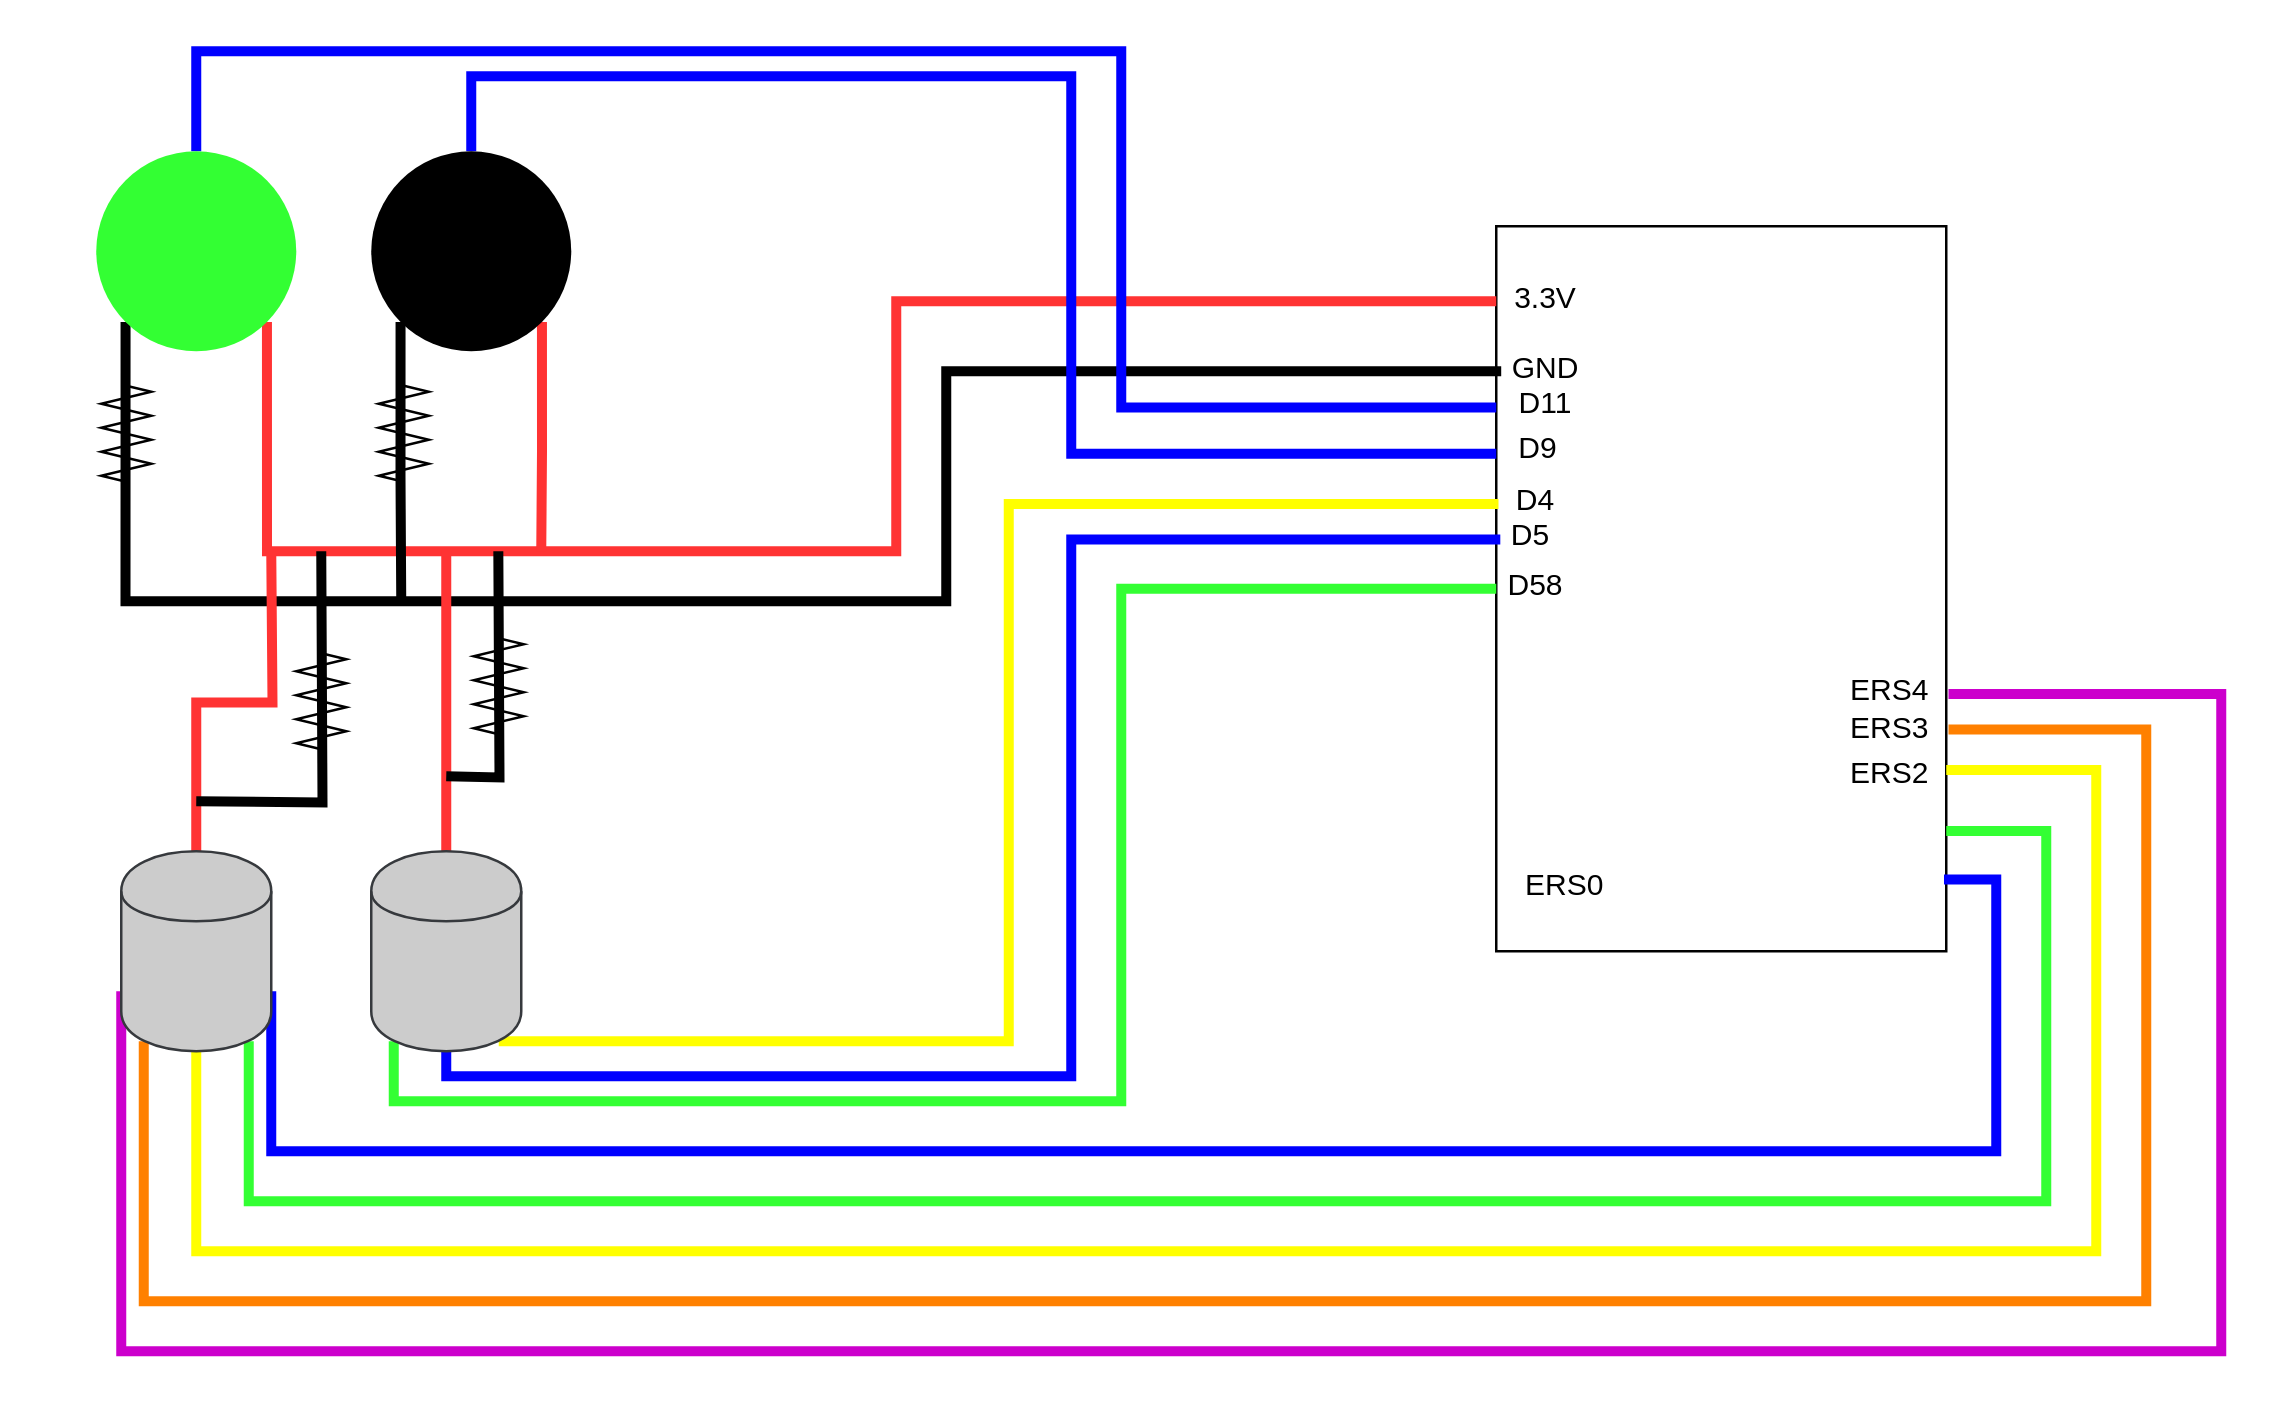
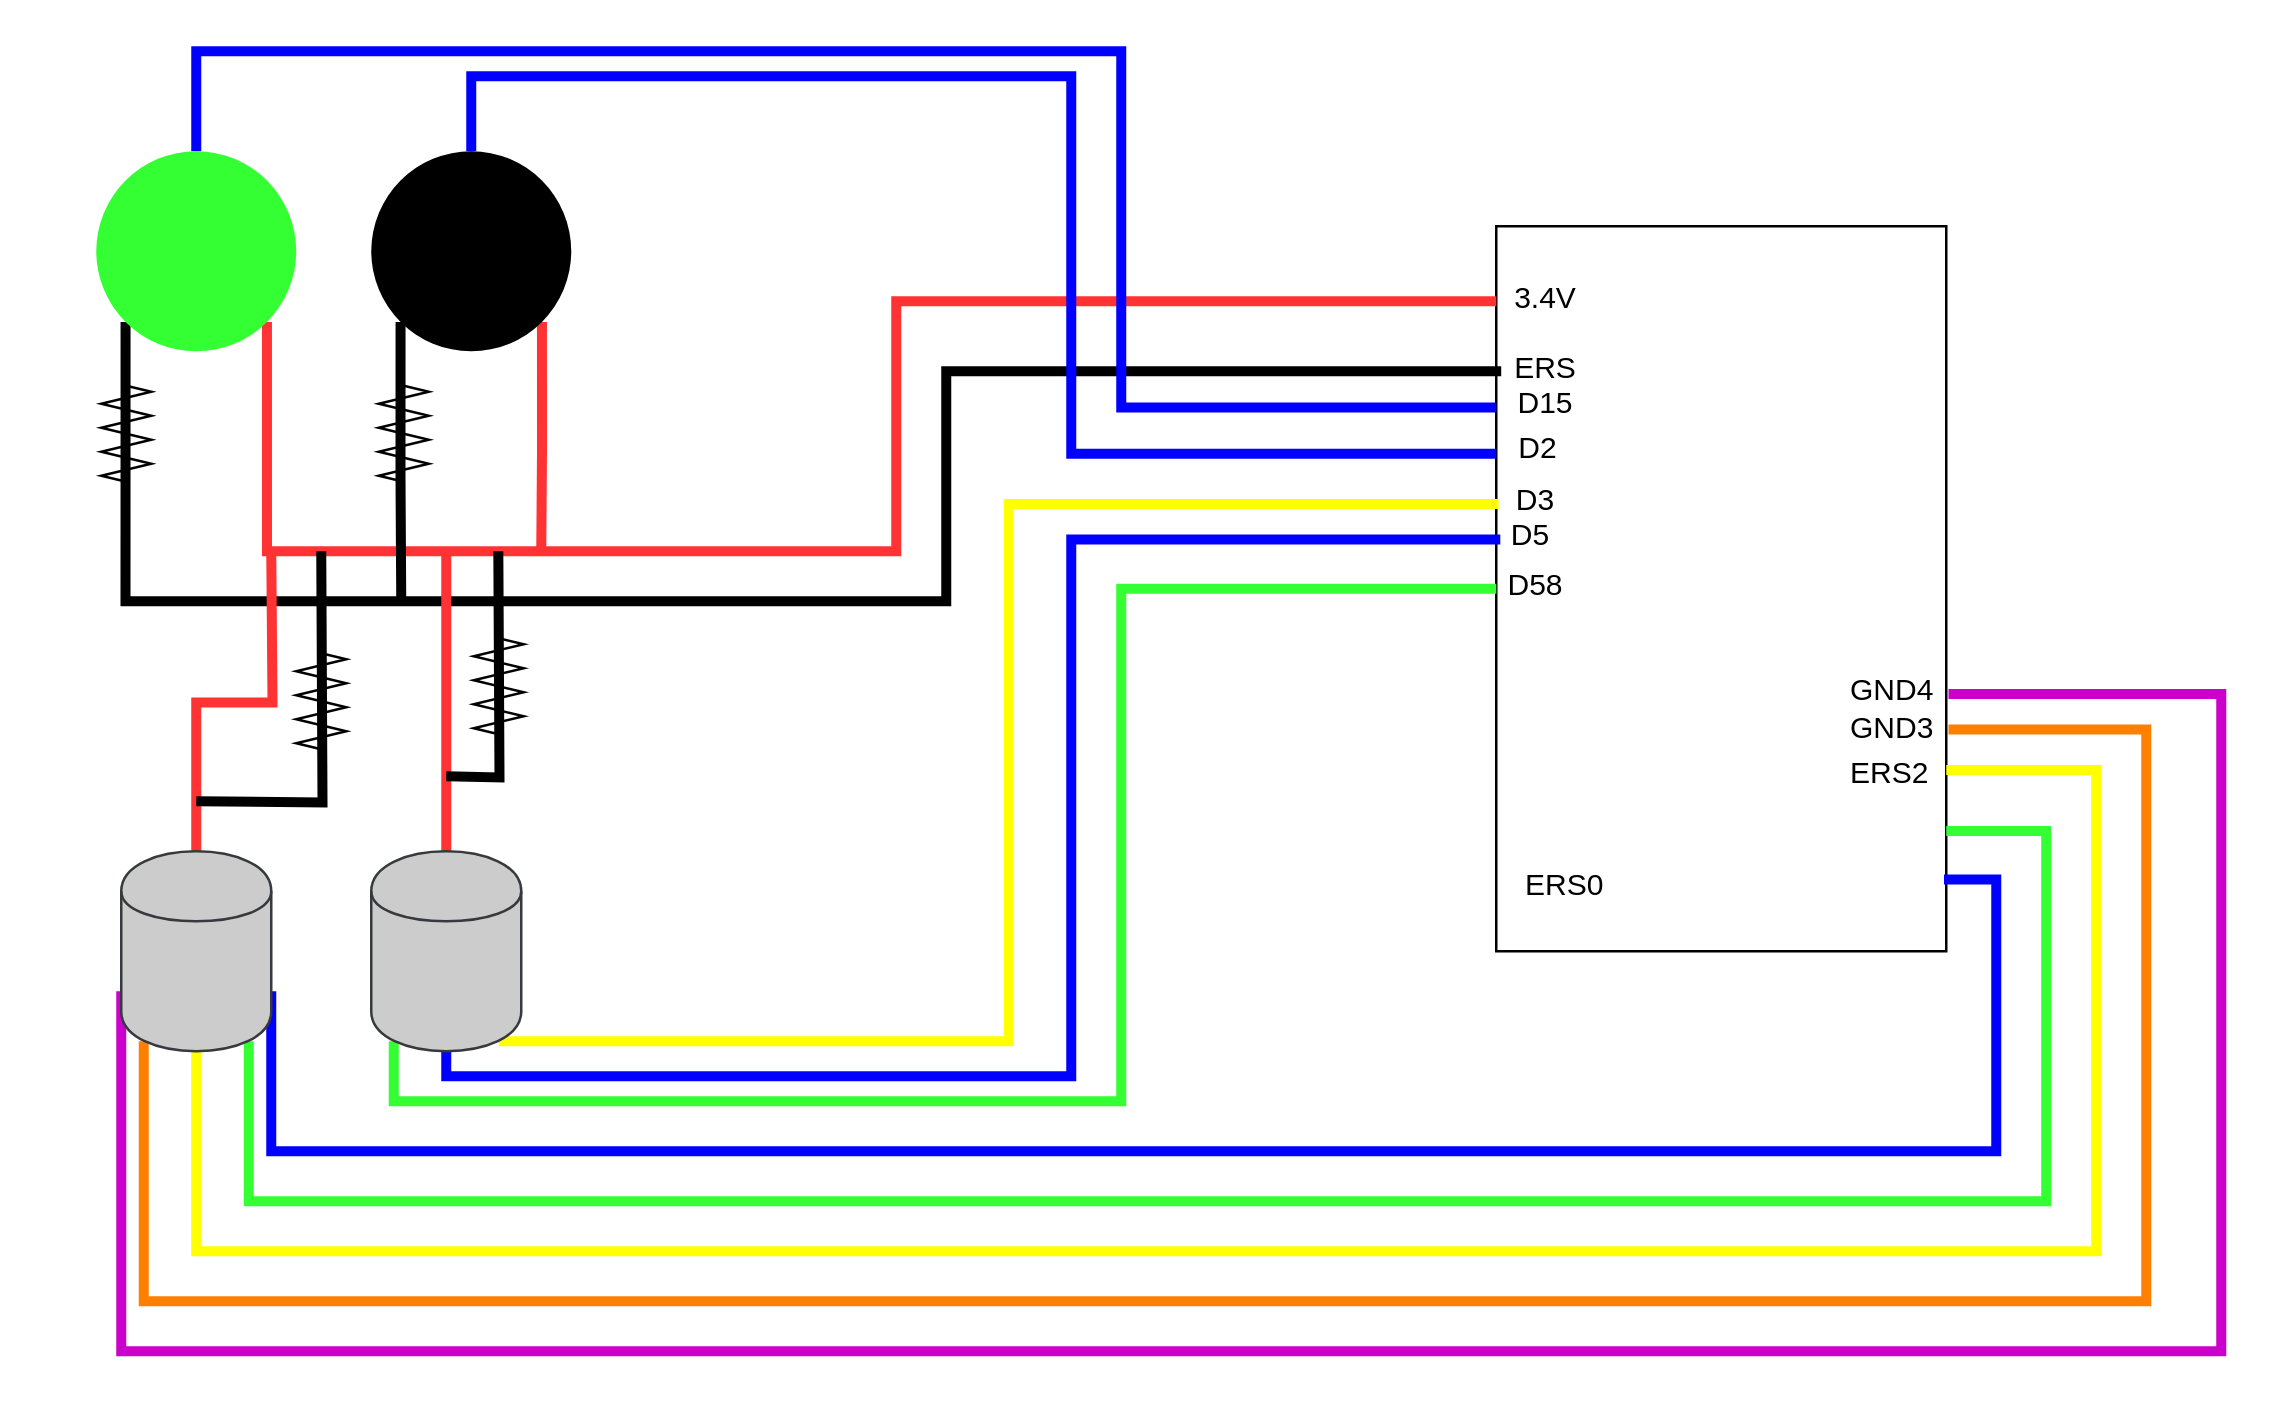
(1546, 299) -> (1546, 299)
(1546, 369) -> (1546, 369)
(1546, 404) -> (1546, 404)
(1539, 449) -> (1539, 449)
(1536, 501) -> (1536, 501)
(1885, 692) -> (1885, 692)
(1885, 729) -> (1885, 729)
